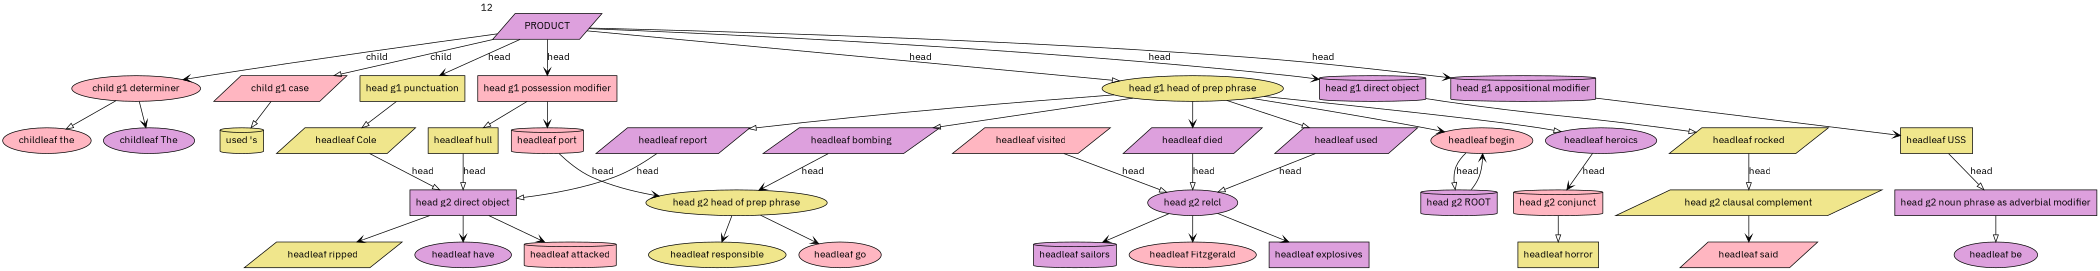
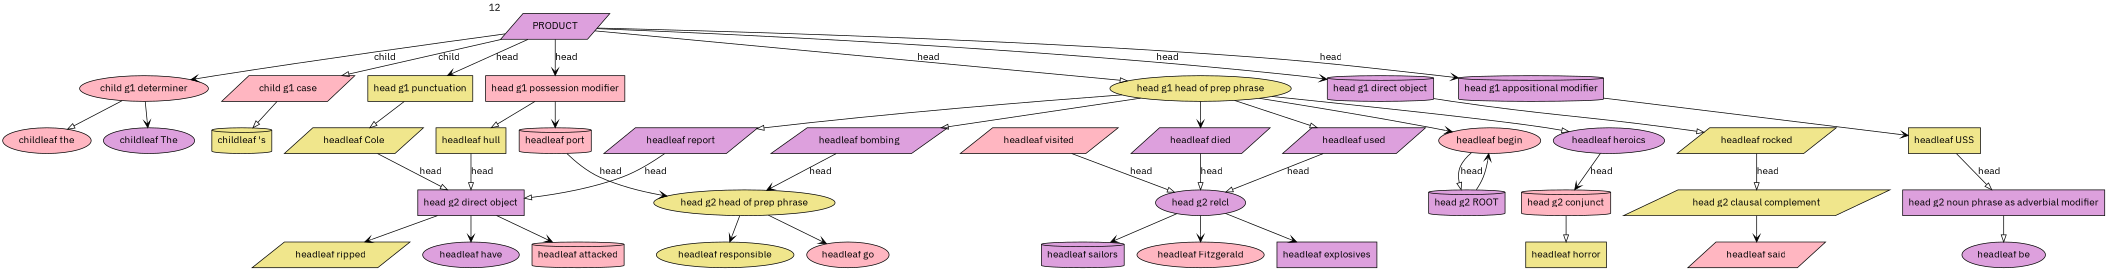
(242, 141) -> (242, 141)
